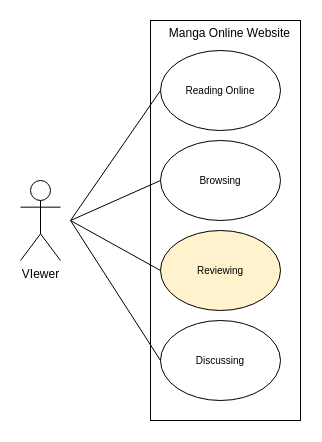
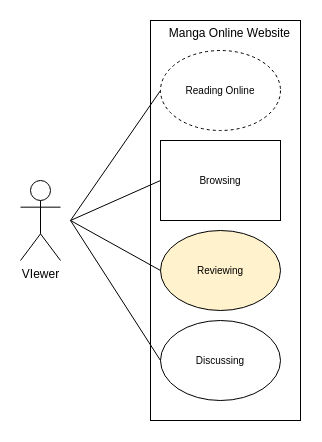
(221, 91) -> (221, 91)
(221, 181) -> (221, 181)
